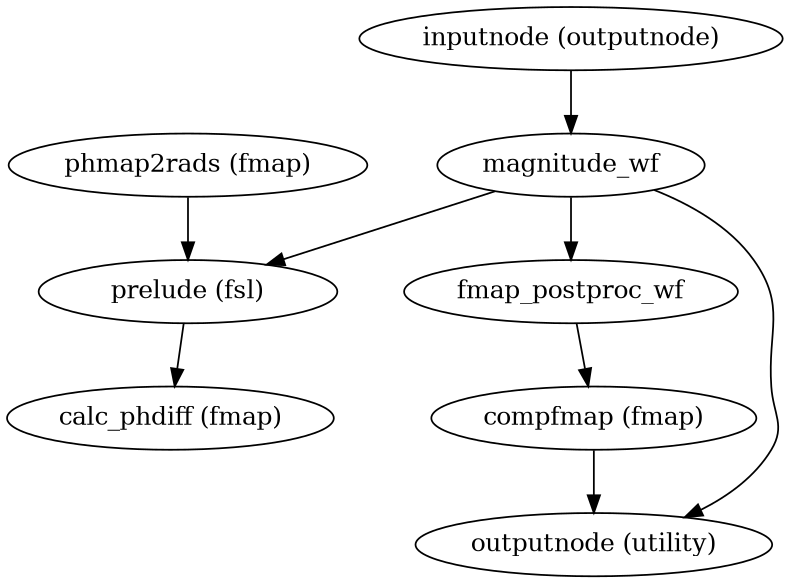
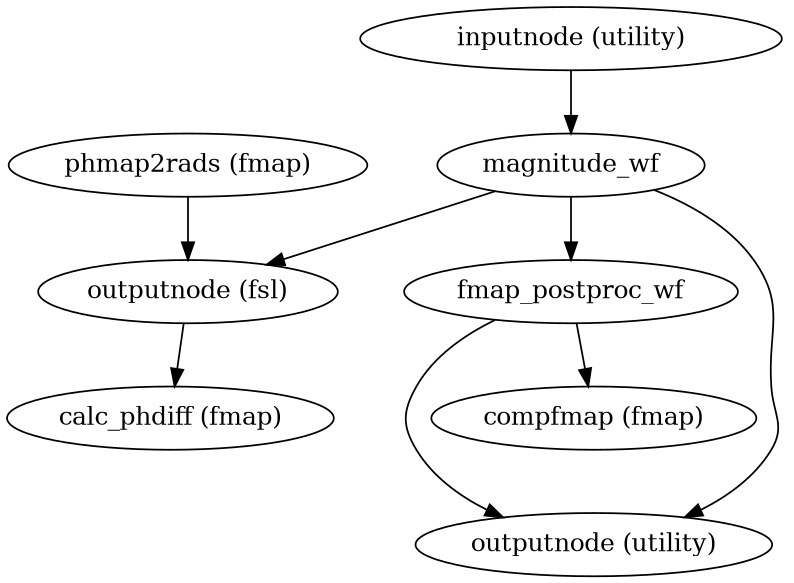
(571, 39) -> (571, 39)
(188, 292) -> (188, 292)
(594, 473) -> (406, 413)
